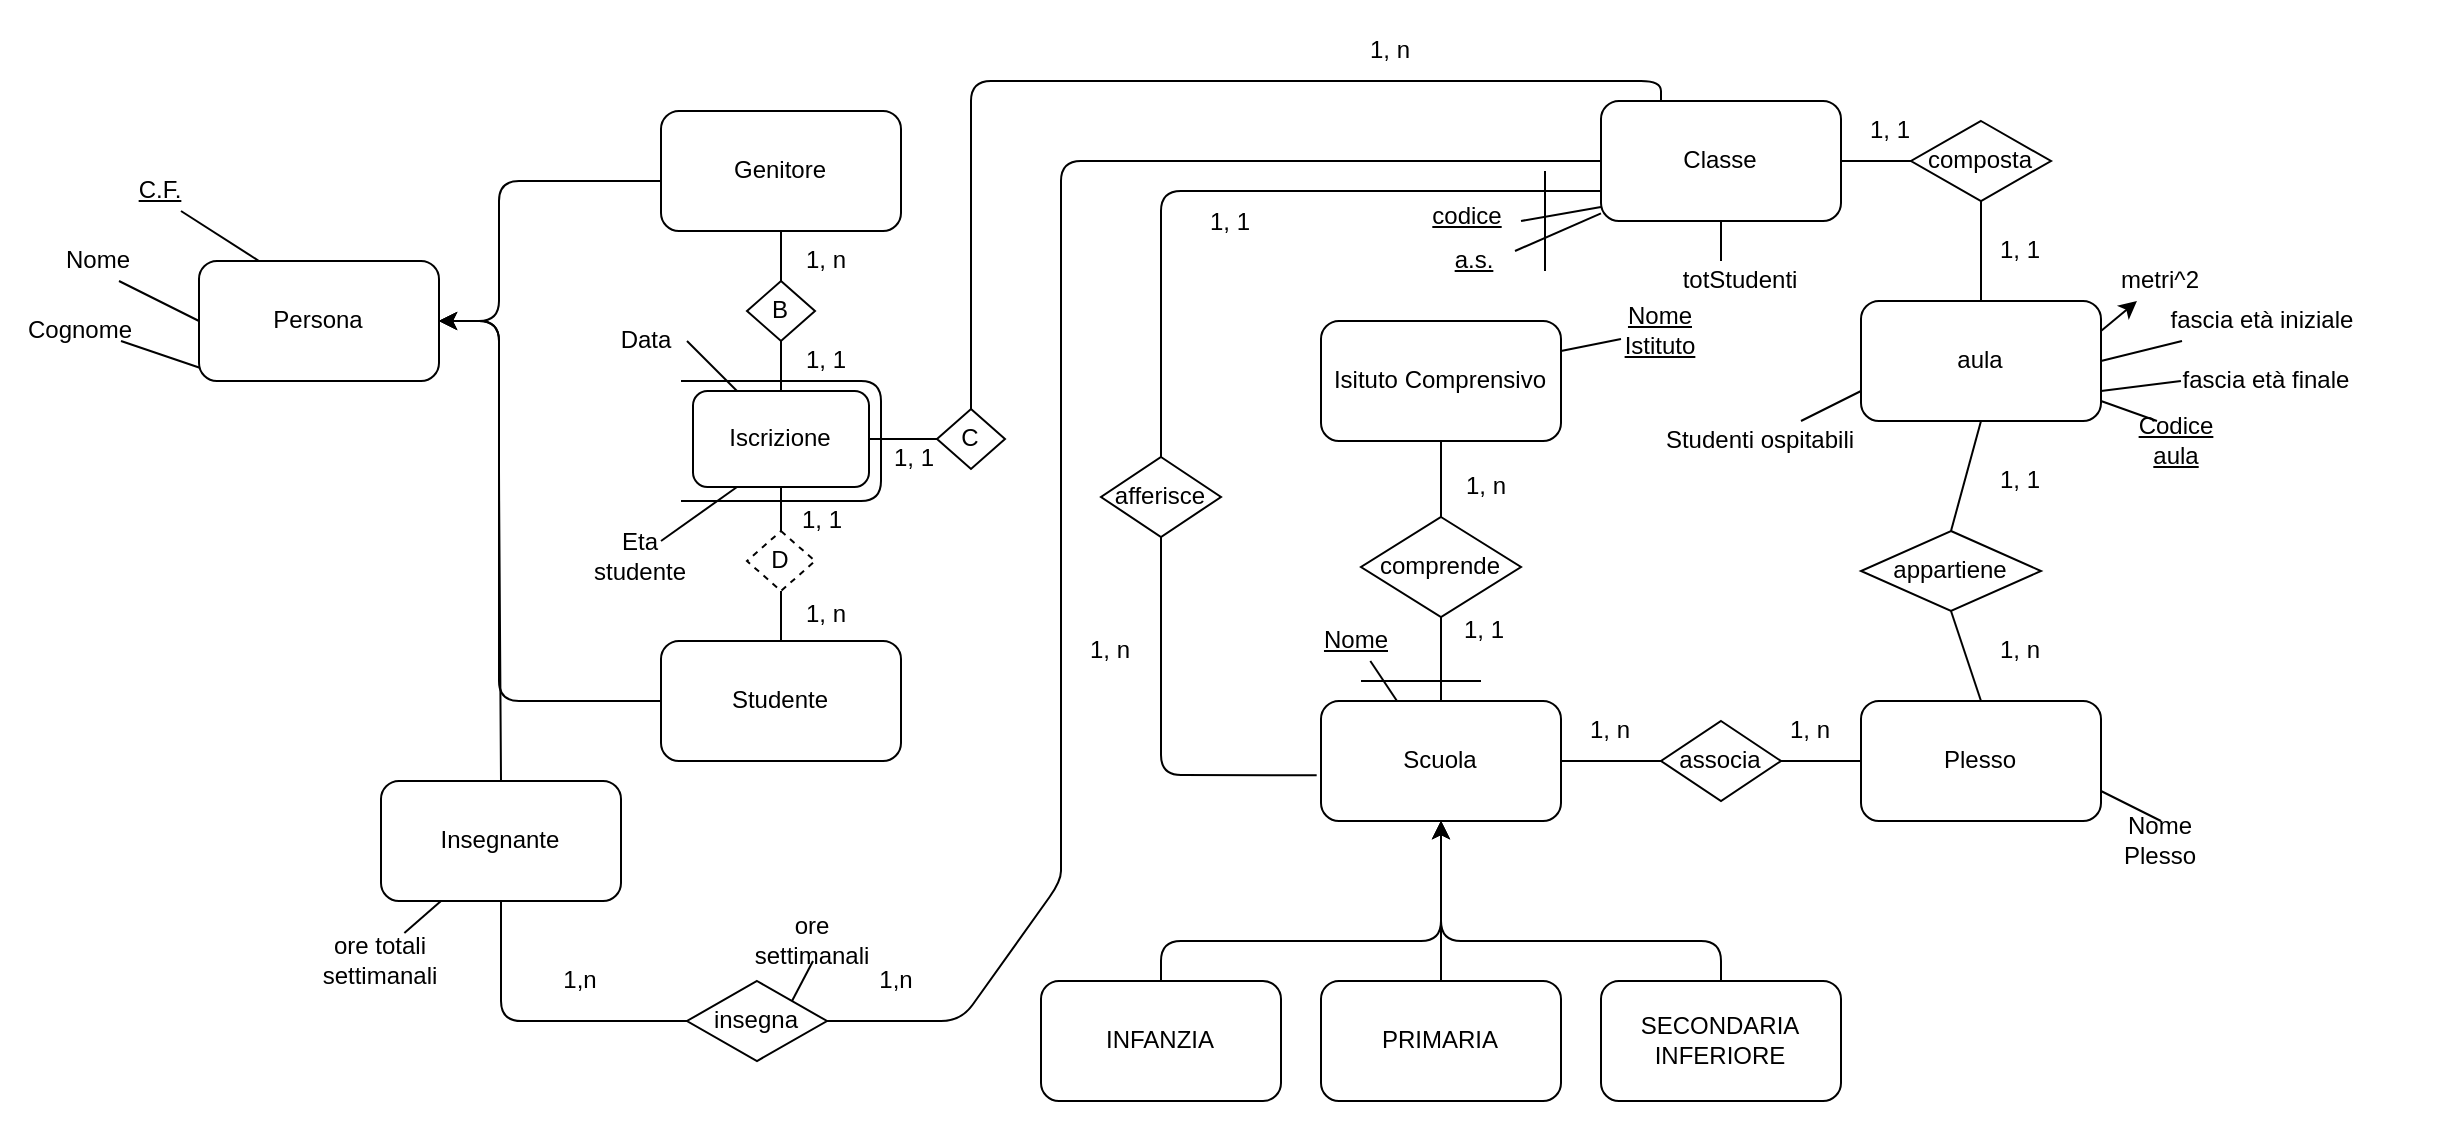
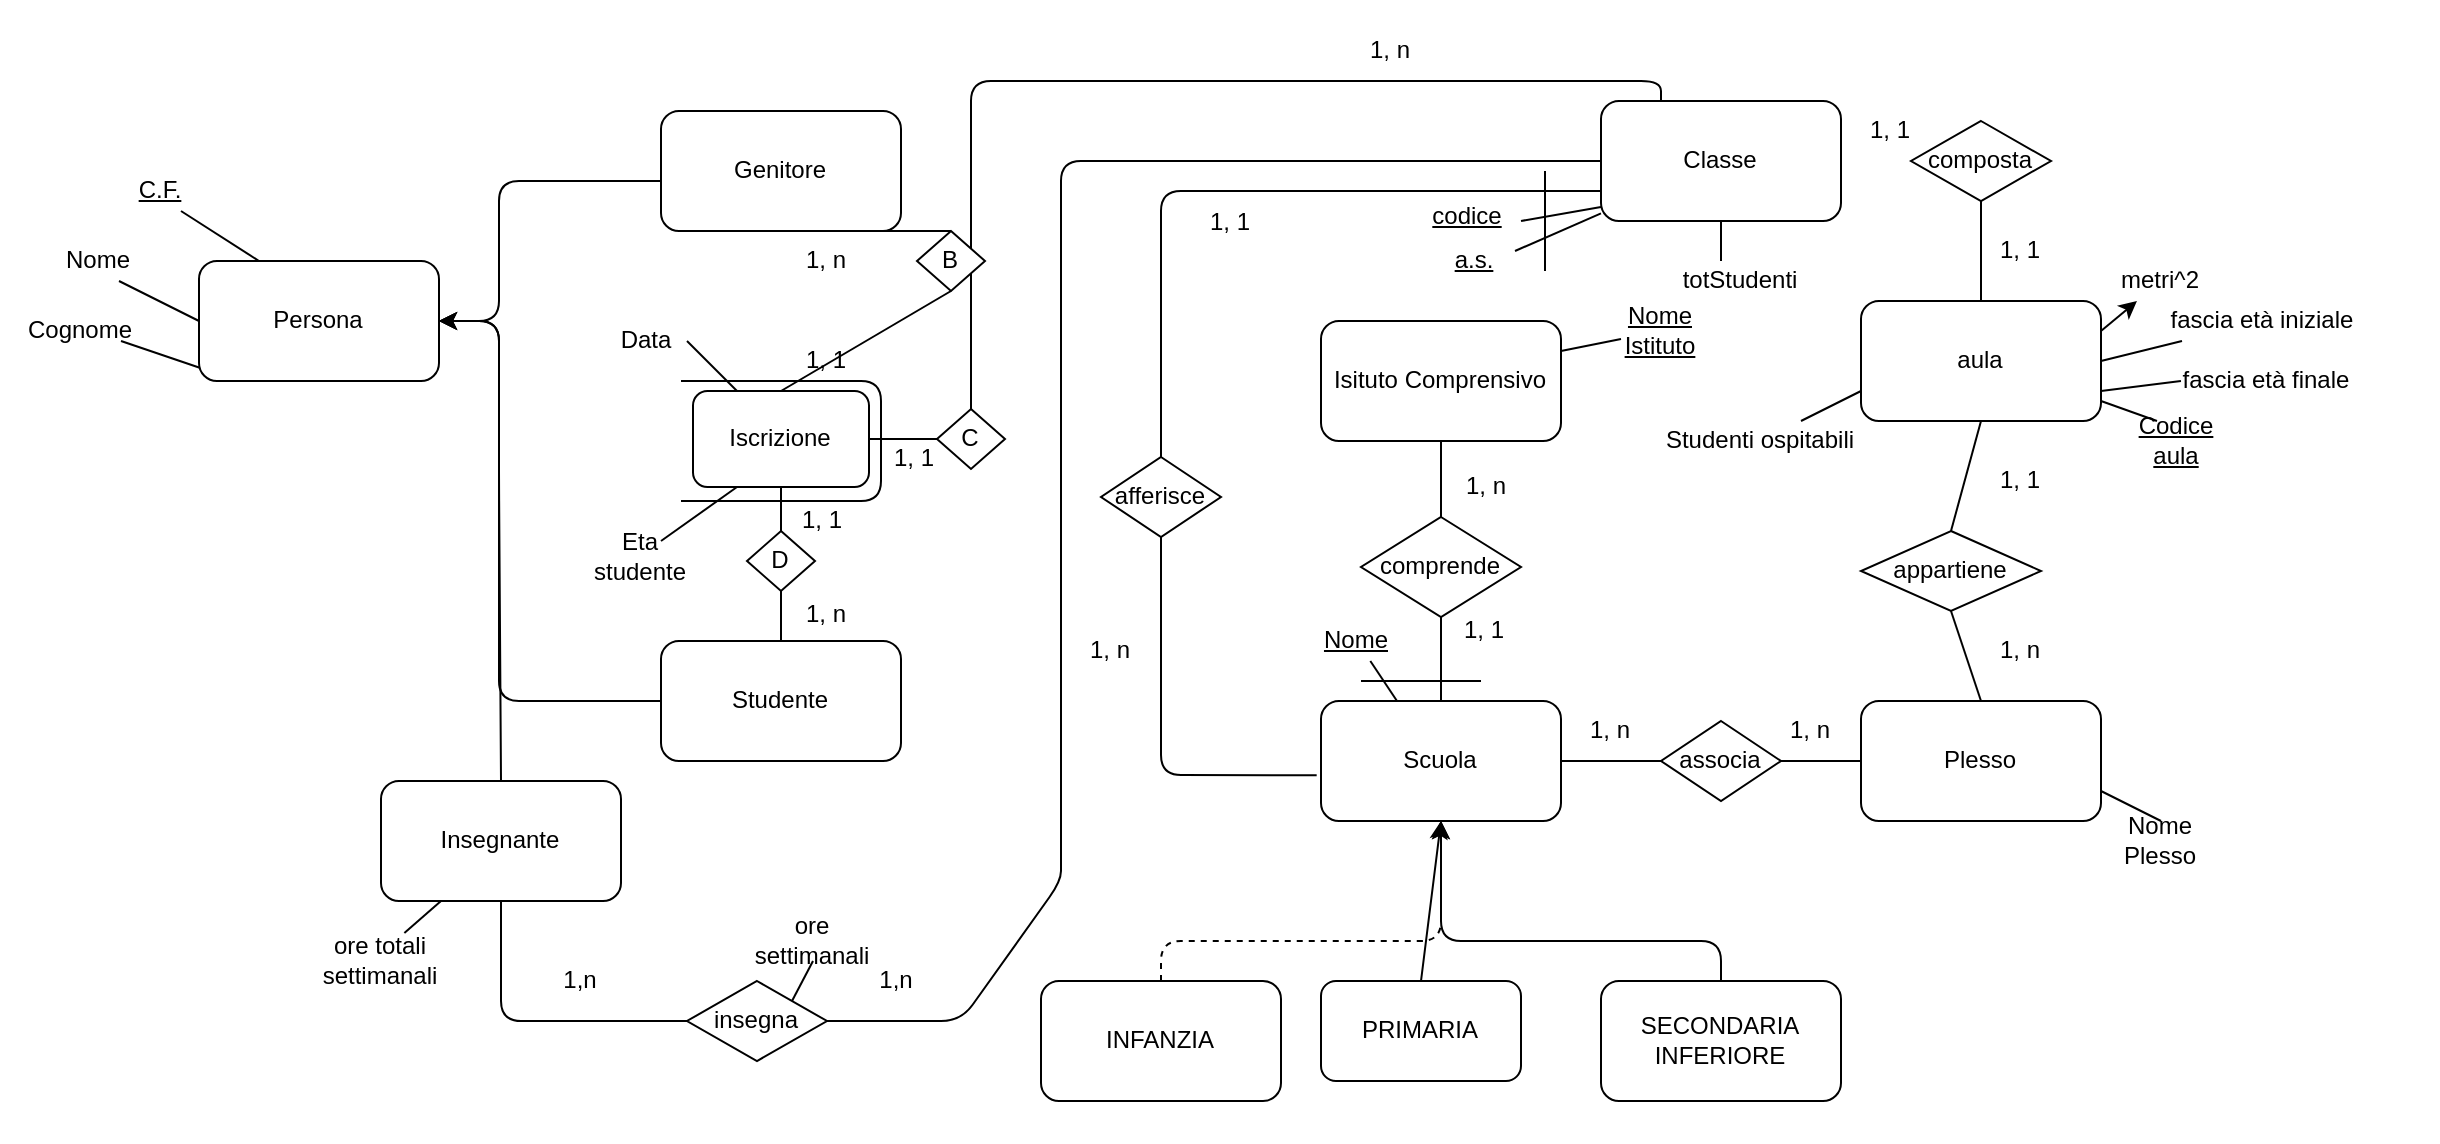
(1876, 161) -> none
(781, 311) -> (951, 261)
(781, 561) -> (781, 561)
(1286, 941) -> (1286, 941)
(1441, 1041) -> (1421, 1031)
